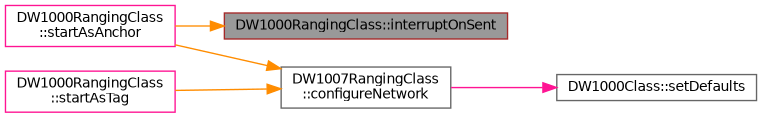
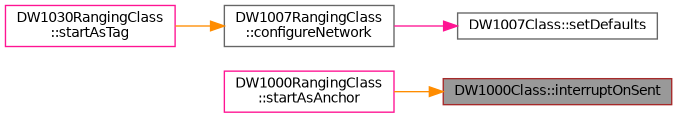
(366, 26) -> (557, 92)
(221, 55) -> none
(657, 88) -> (557, 26)
(90, 92) -> (90, 26)
